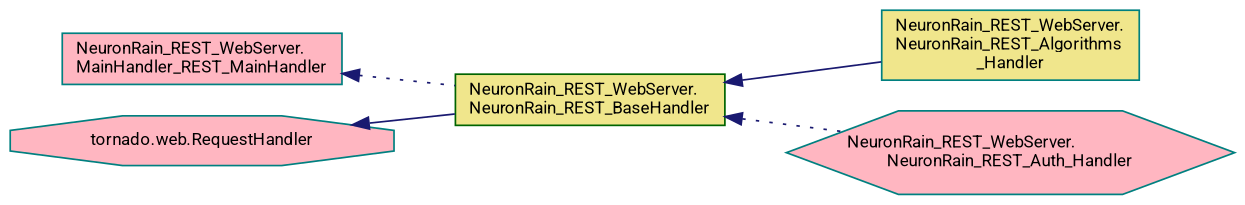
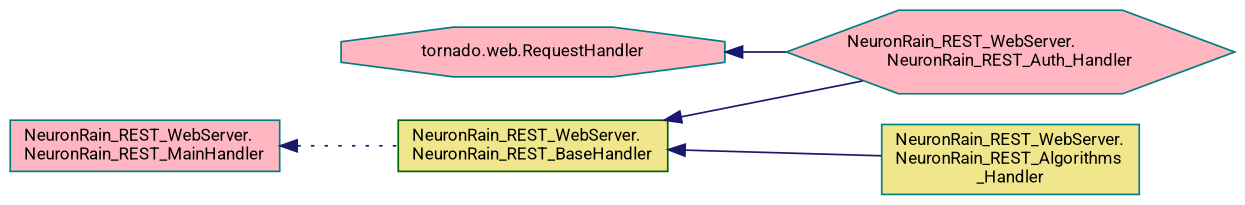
(202, 59) -> (145, 146)
(412, 119) -> (764, 52)
(792, 125) -> (772, 99)
